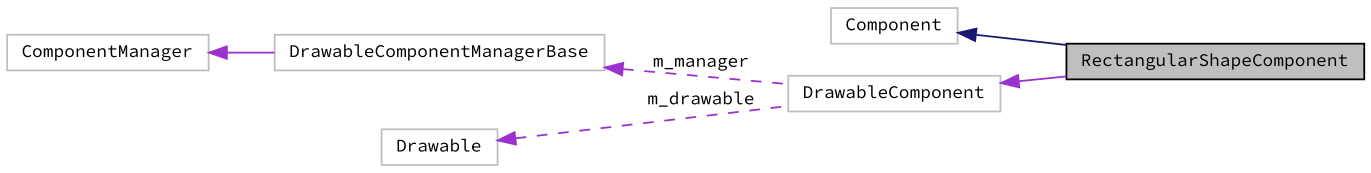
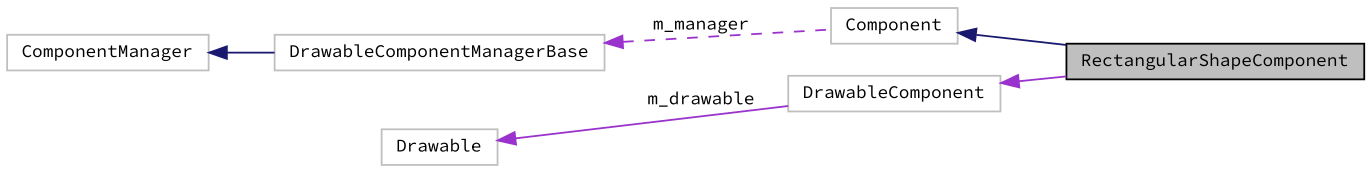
(251, 53) -> (251, 53)
(705, 77) -> (727, 36)
(652, 122) -> (652, 122)
